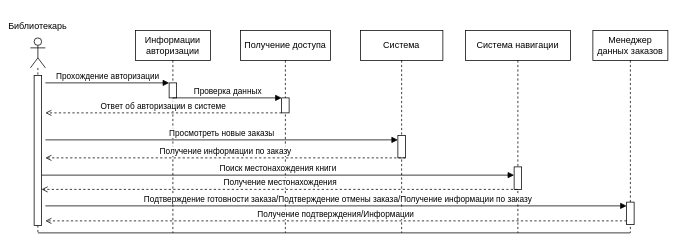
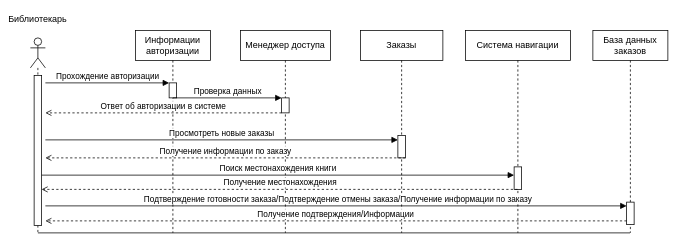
(38, 27) -> (38, 19)
(285, 45) -> (285, 45)
(402, 45) -> (402, 45)
(630, 45) -> (630, 45)
